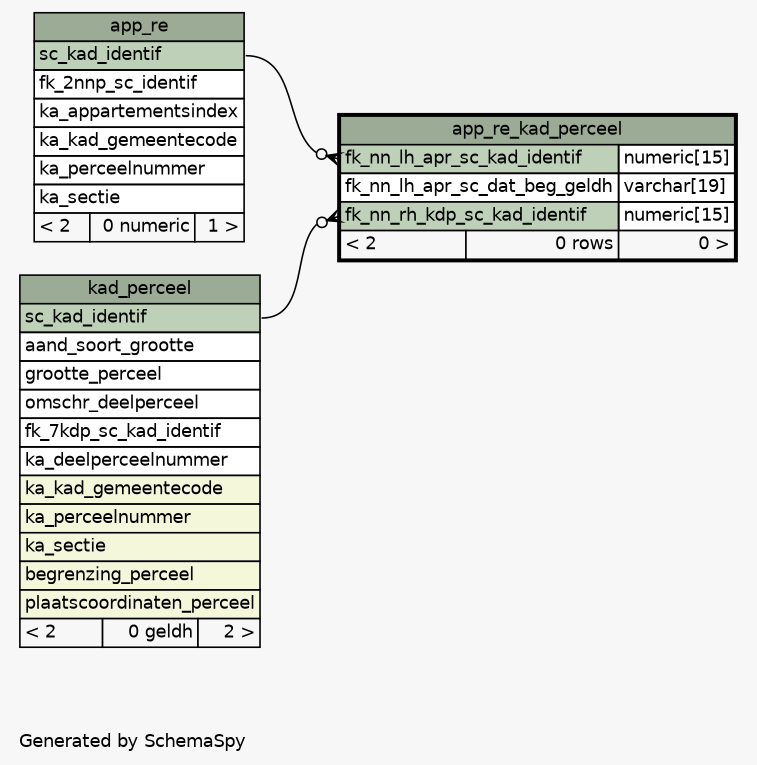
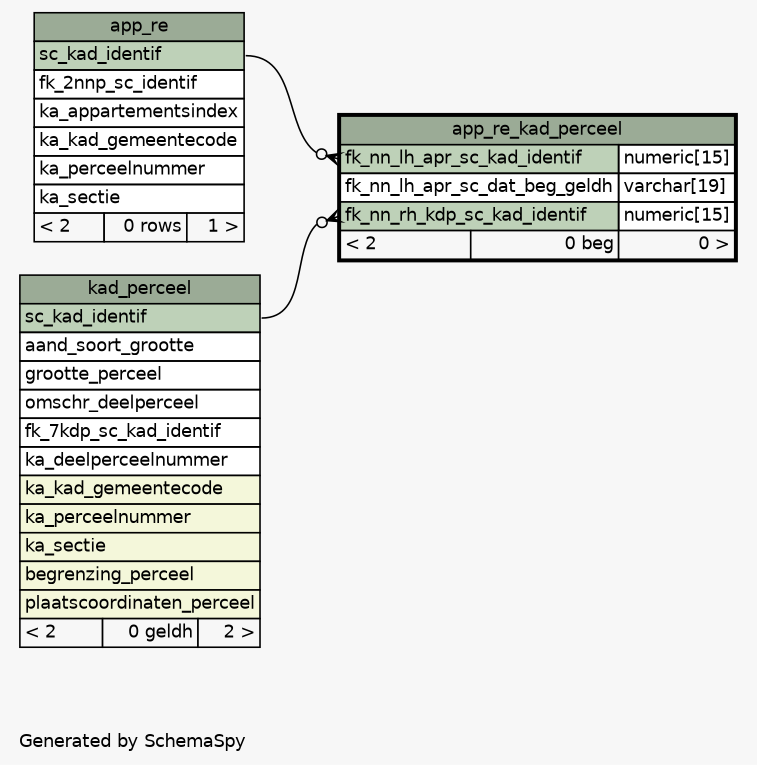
(146, 227) -> (153, 227)
(584, 244) -> (589, 244)
